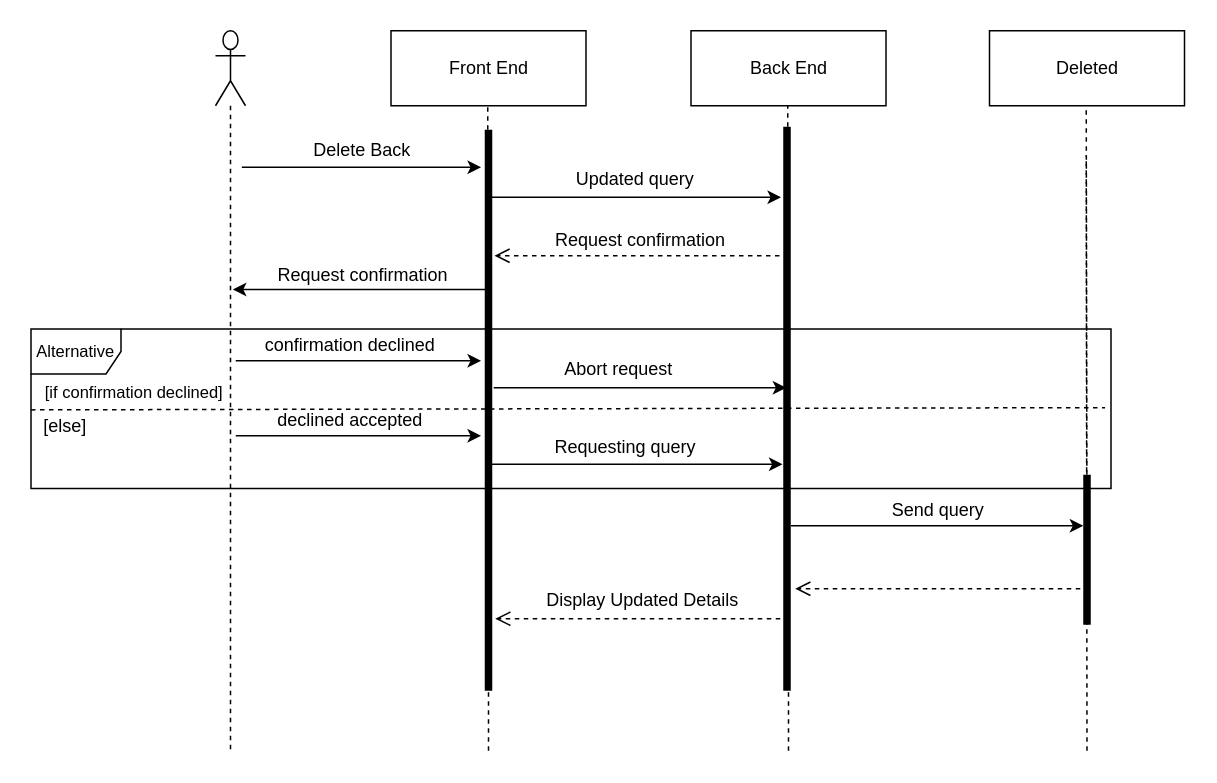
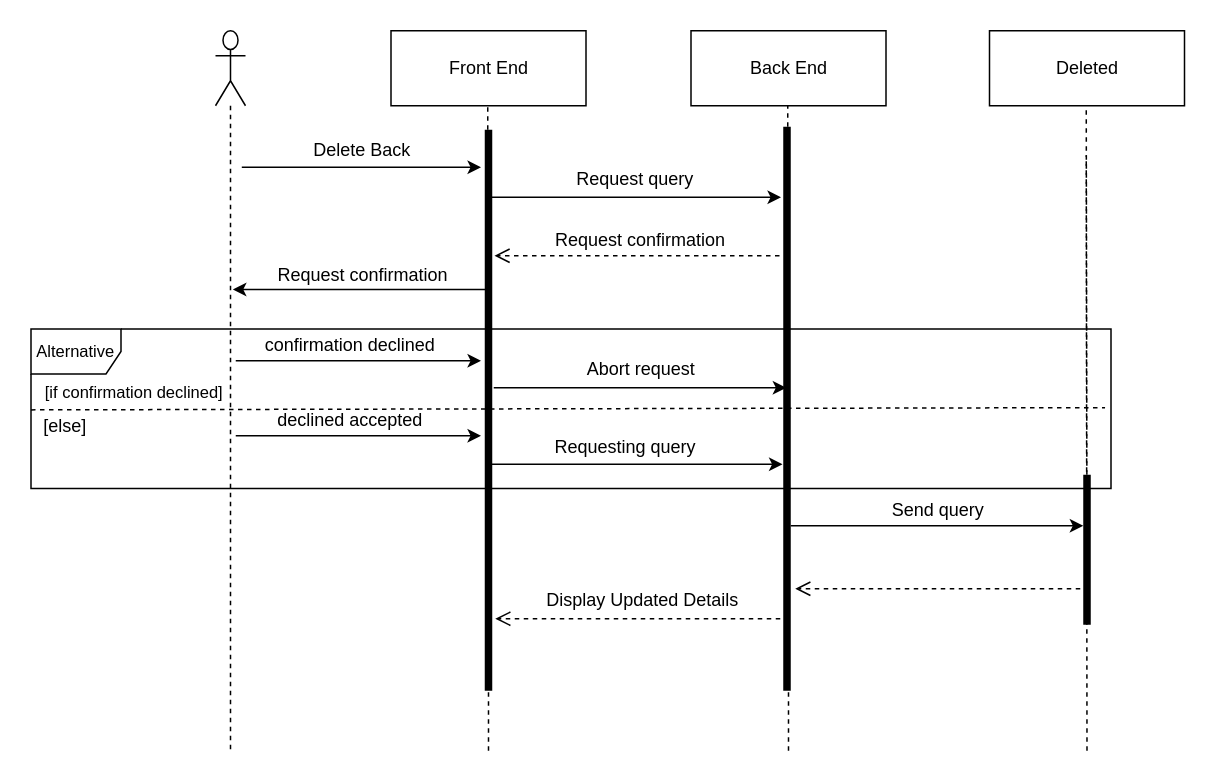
(635, 179) -> (635, 179)
(618, 370) -> (641, 370)
